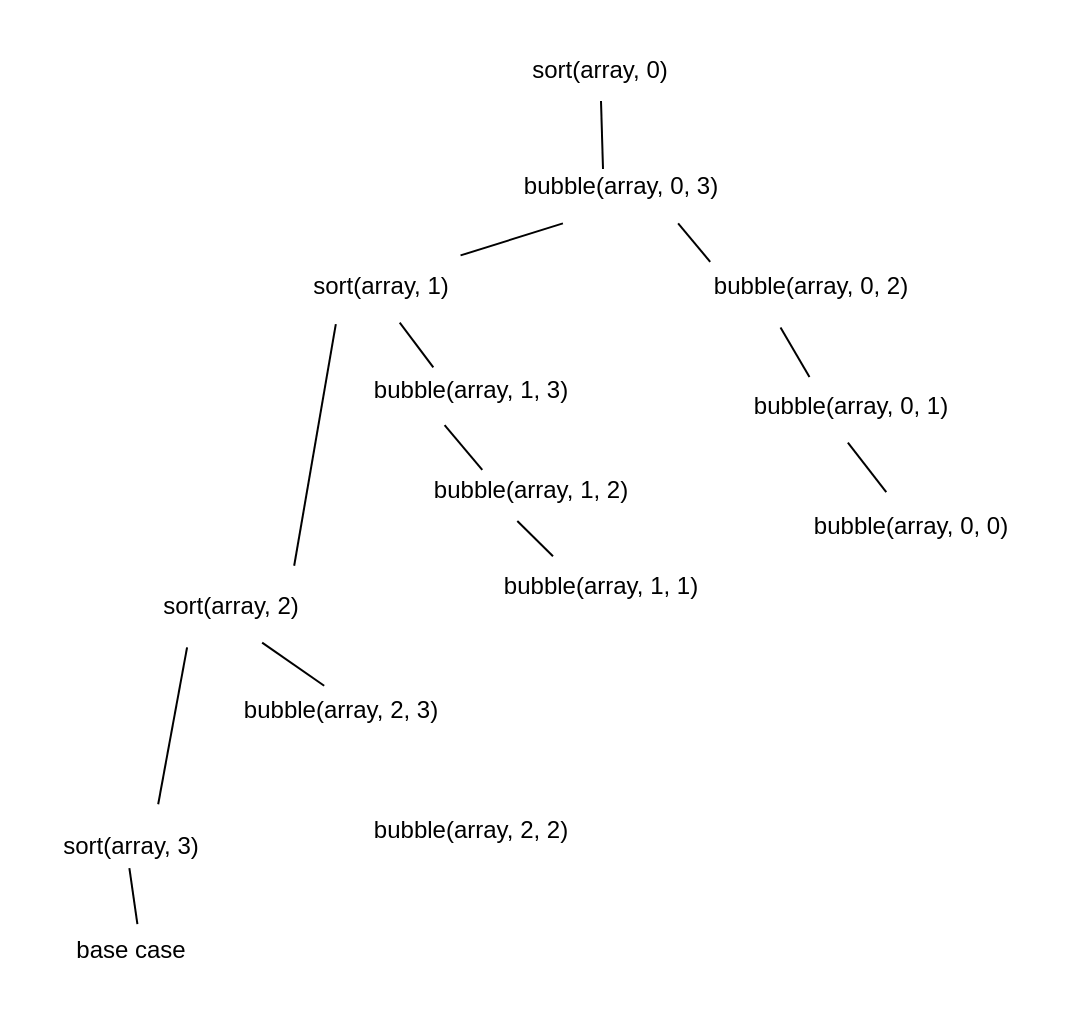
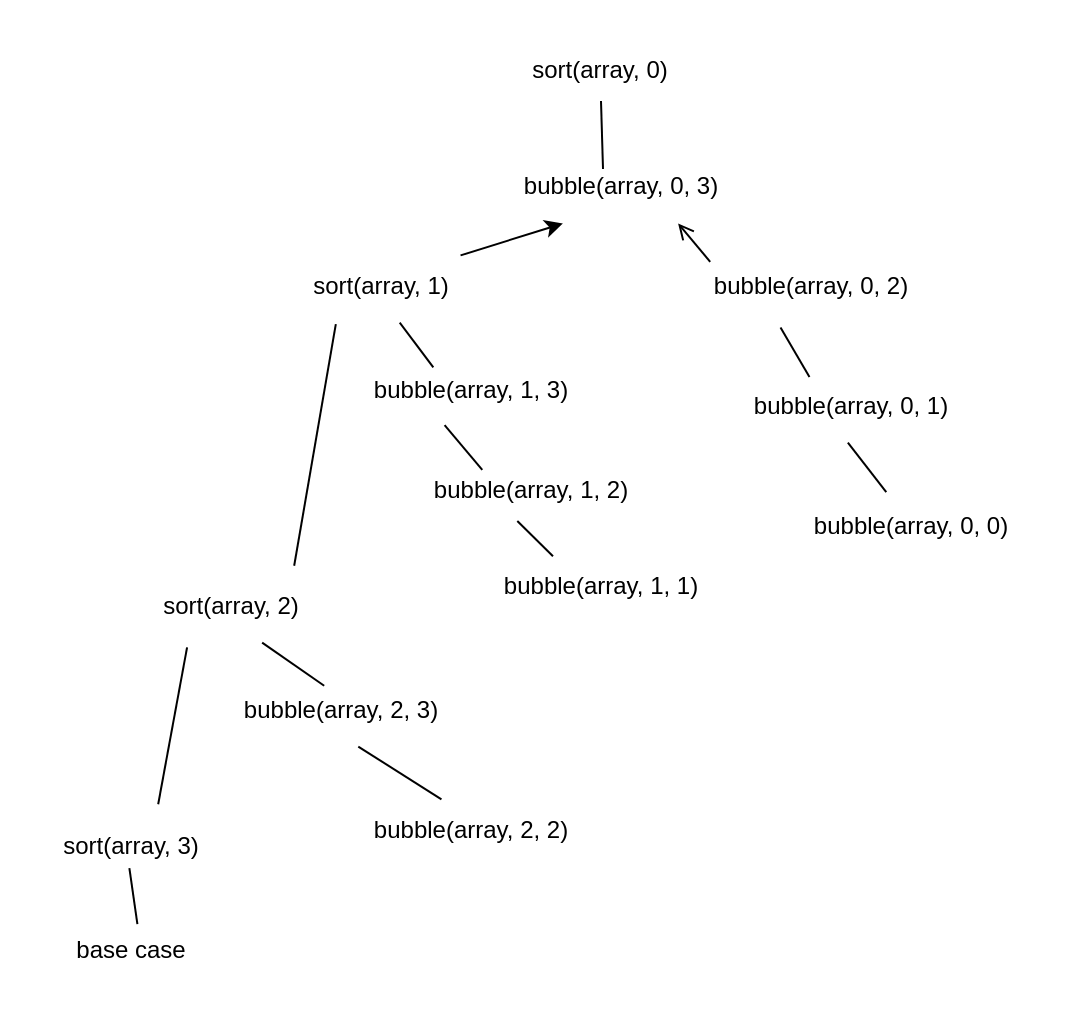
(554, 226) -> (549, 228)
(681, 227) -> (683, 229)
none -> (400, 773)
